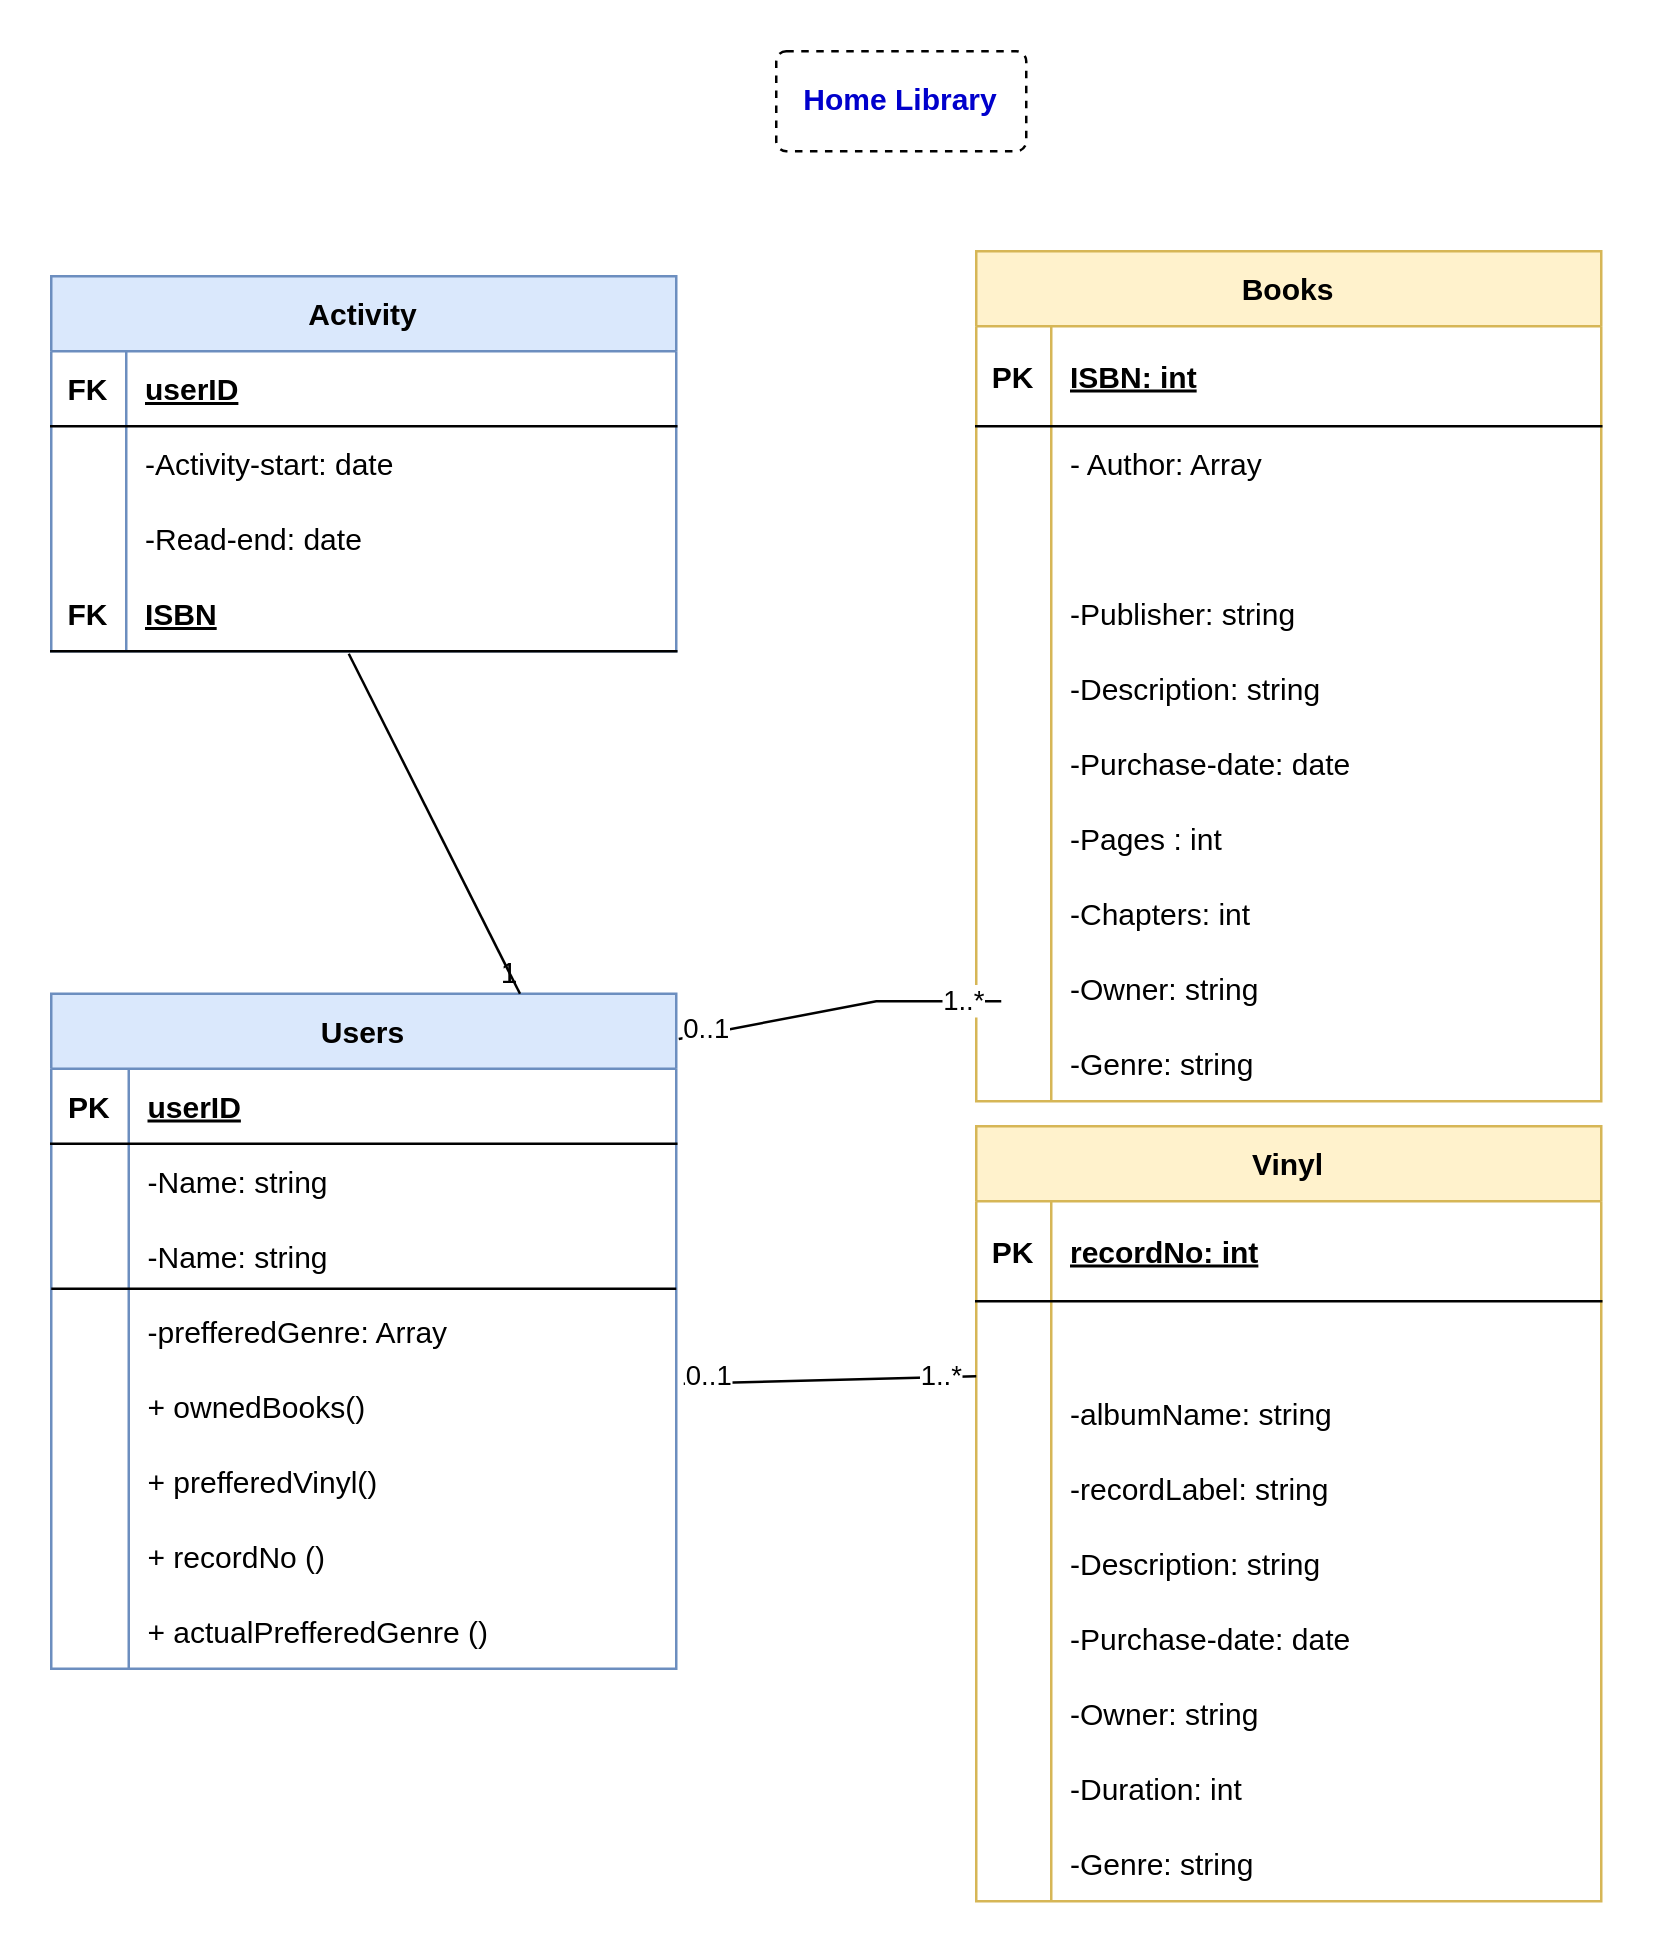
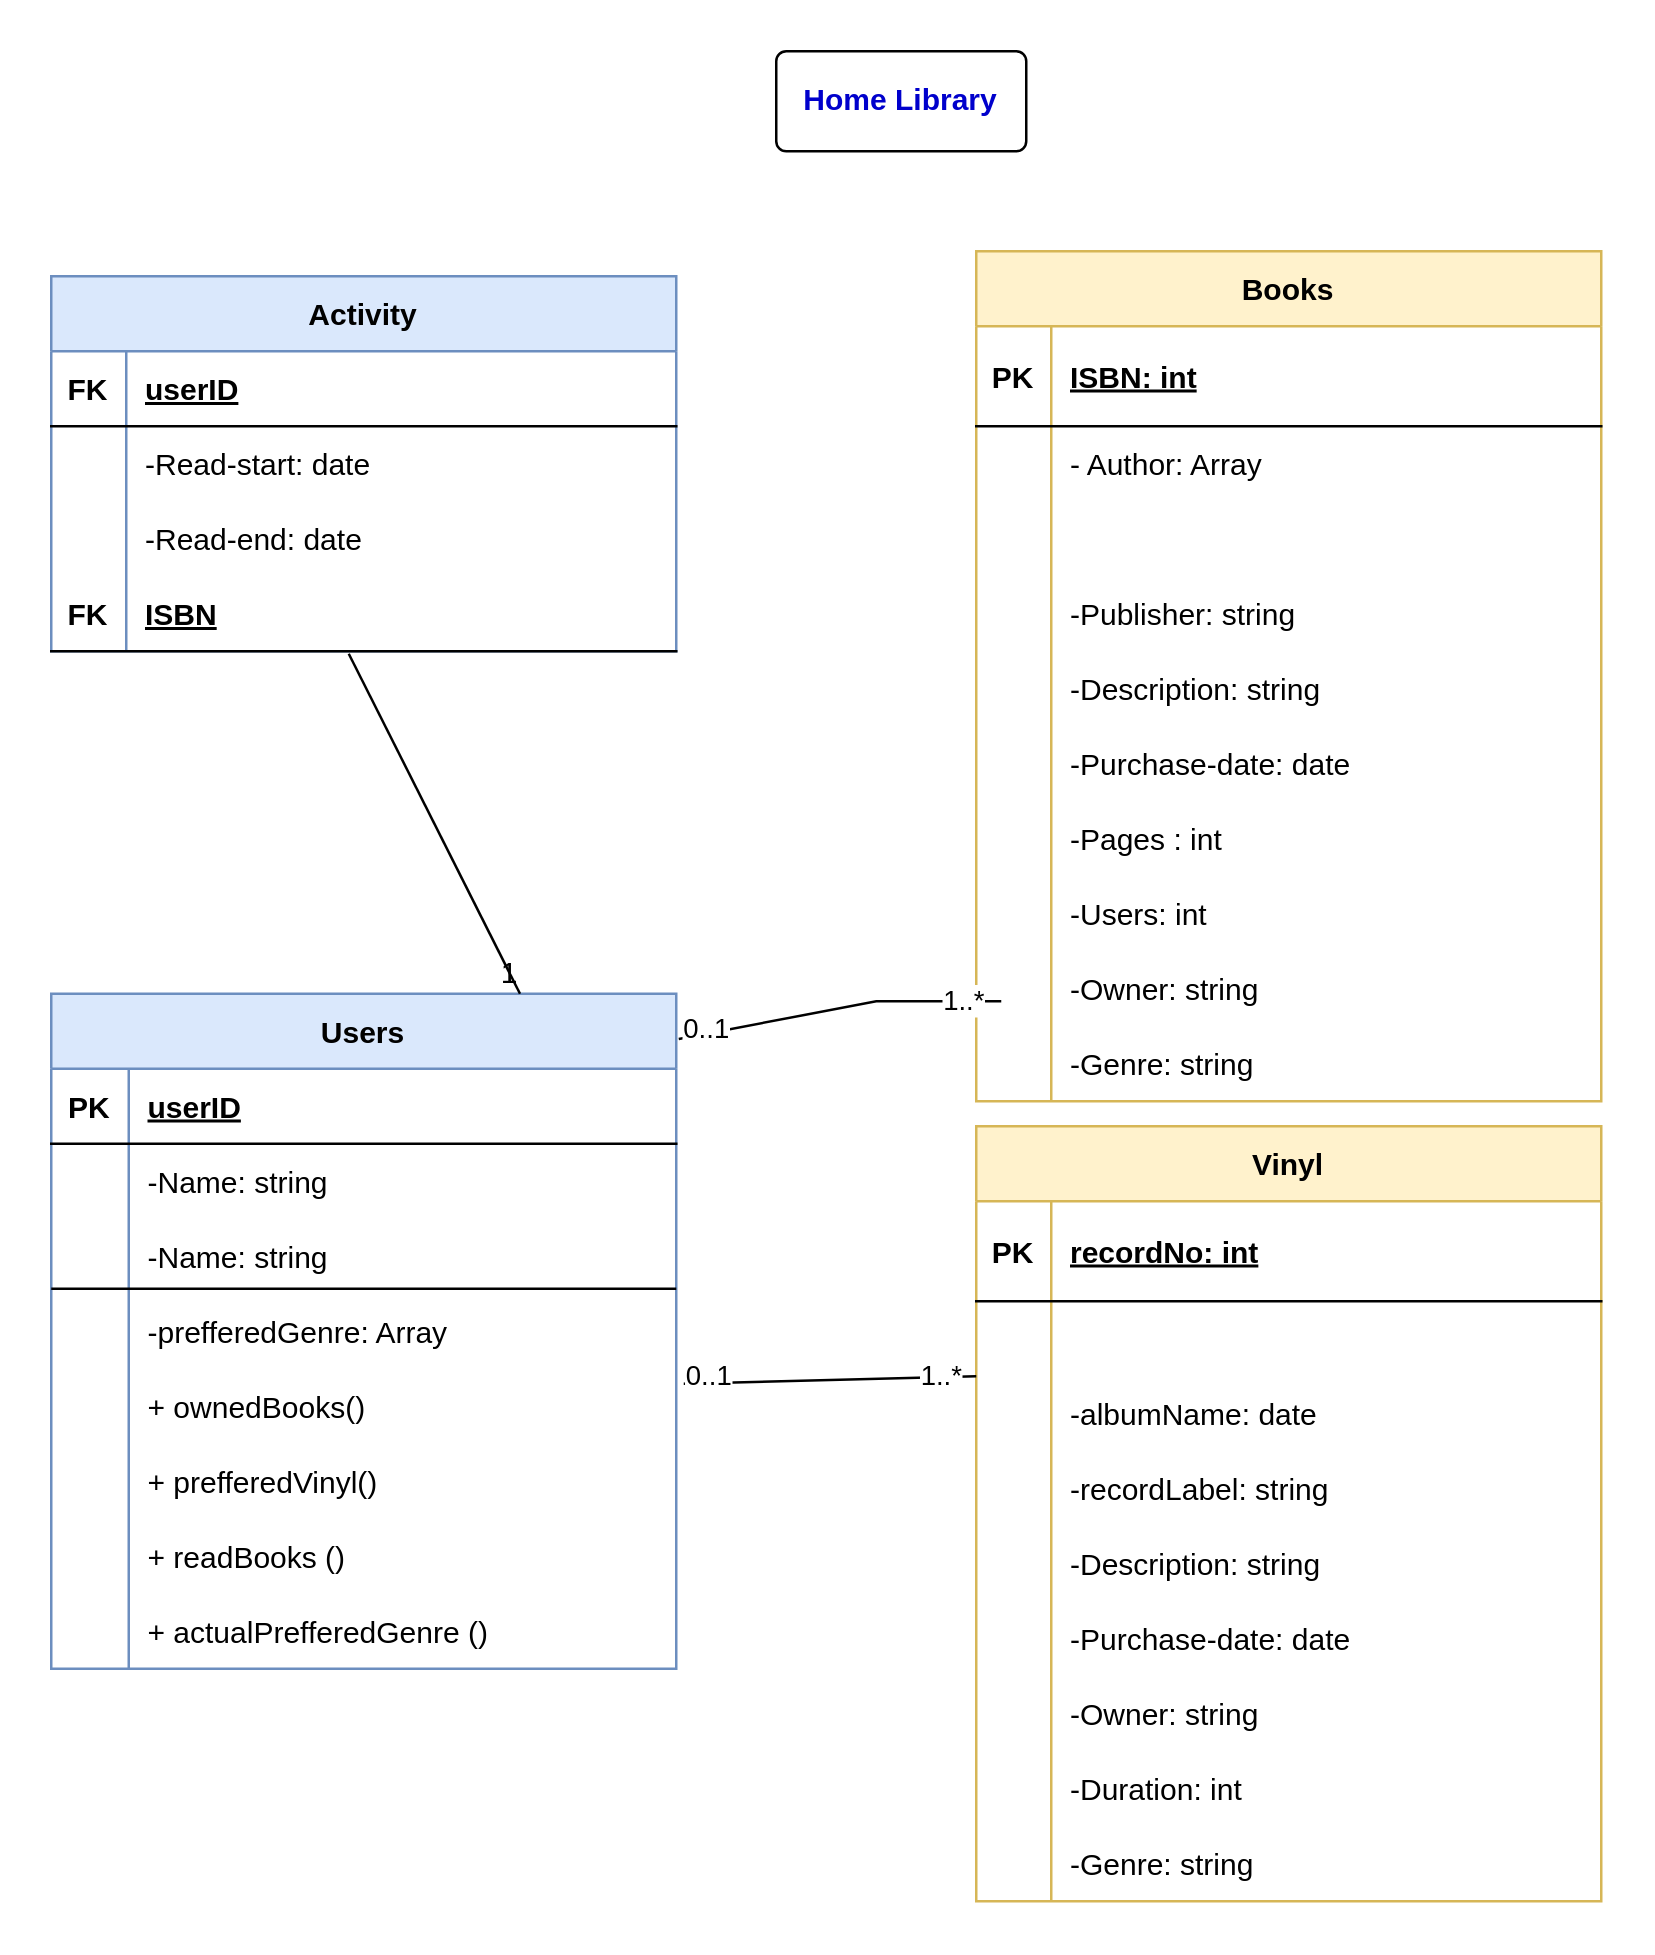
(901, 101) -> (901, 101)
(306, 465) -> (280, 465)
(1176, 915) -> (1151, 915)
(1206, 1415) -> (1193, 1415)
(249, 1558) -> (257, 1558)
